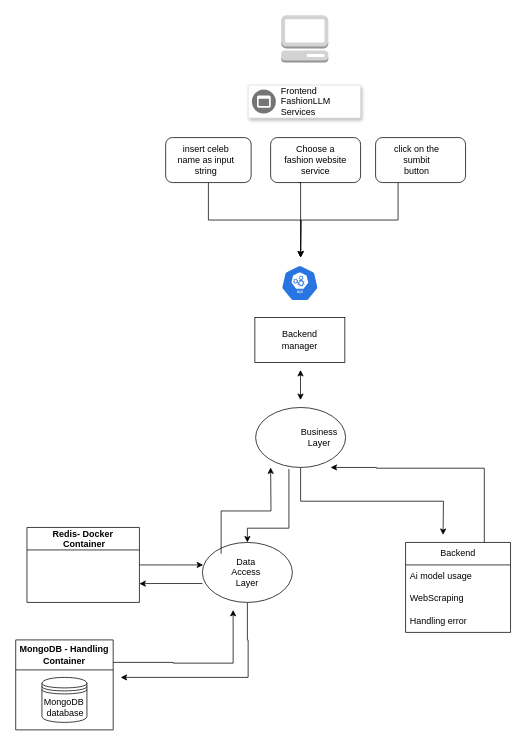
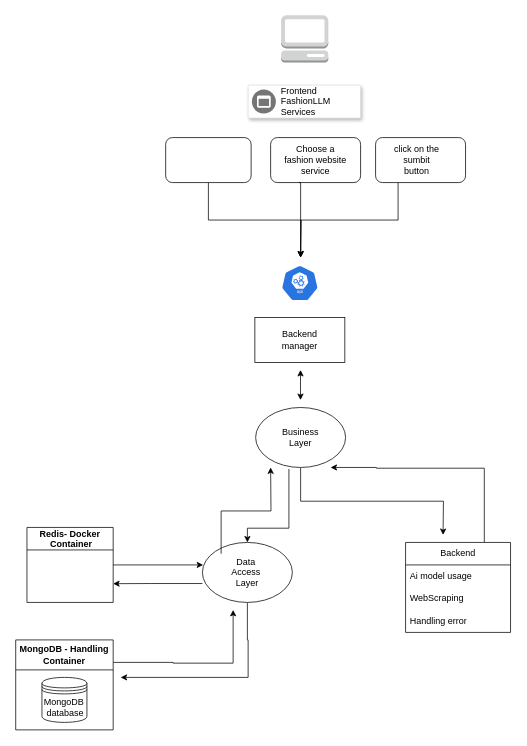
(206, 160) -> none
(319, 438) -> (300, 438)
(83, 565) -> (70, 565)
